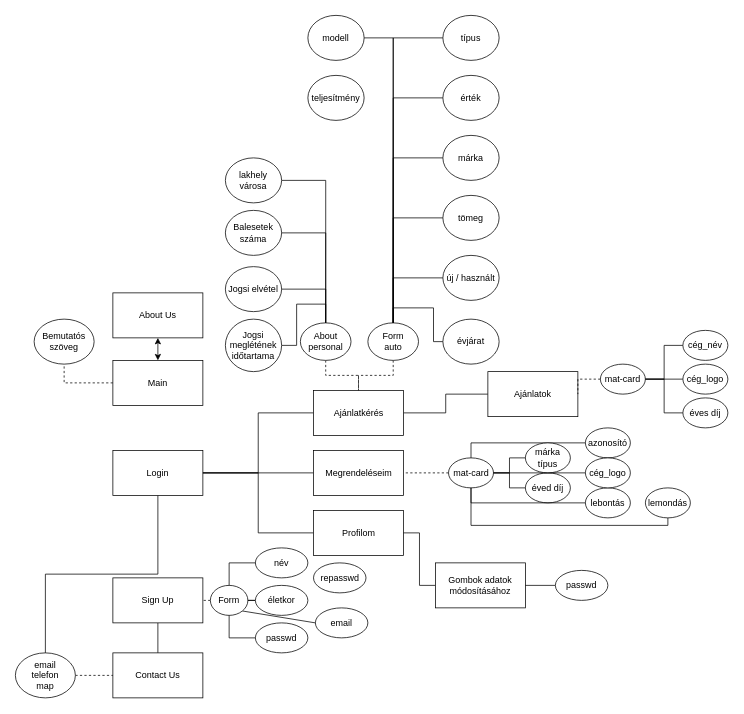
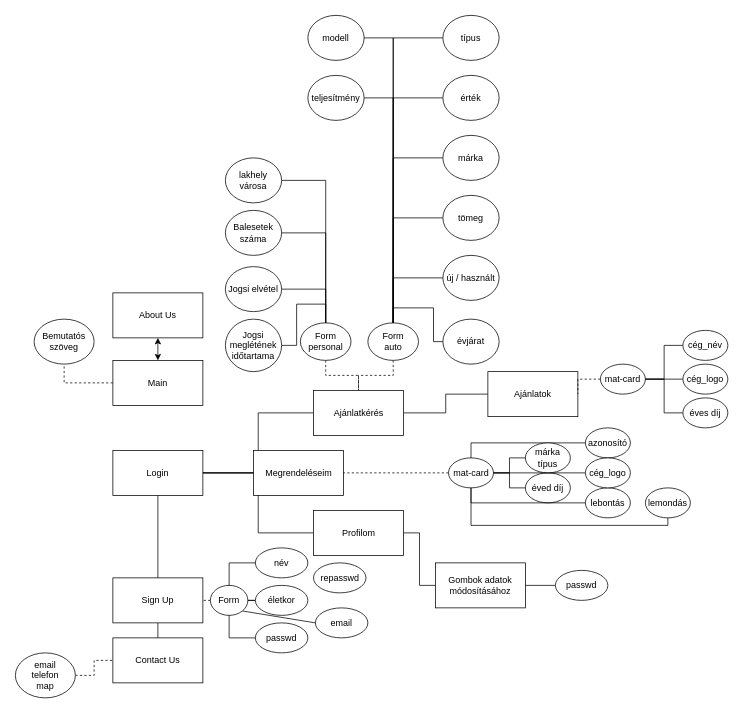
none -> (377, 98)
(326, 342) -> (326, 342)
(359, 473) -> (299, 473)
(63, 574) -> (158, 574)
(158, 675) -> (158, 660)
